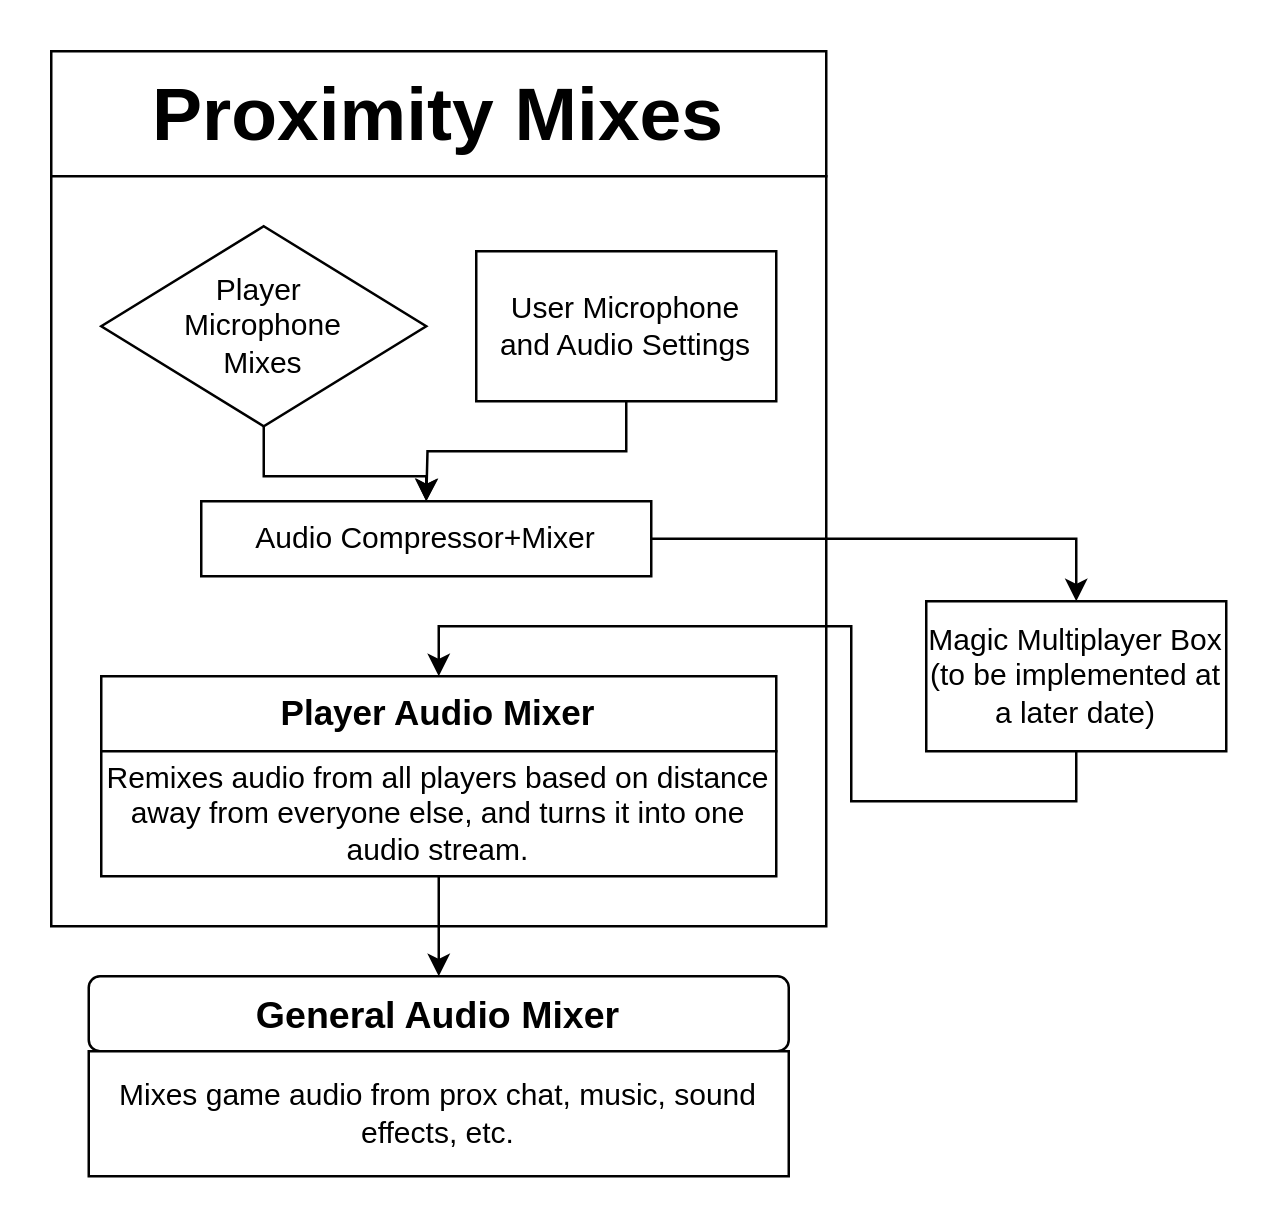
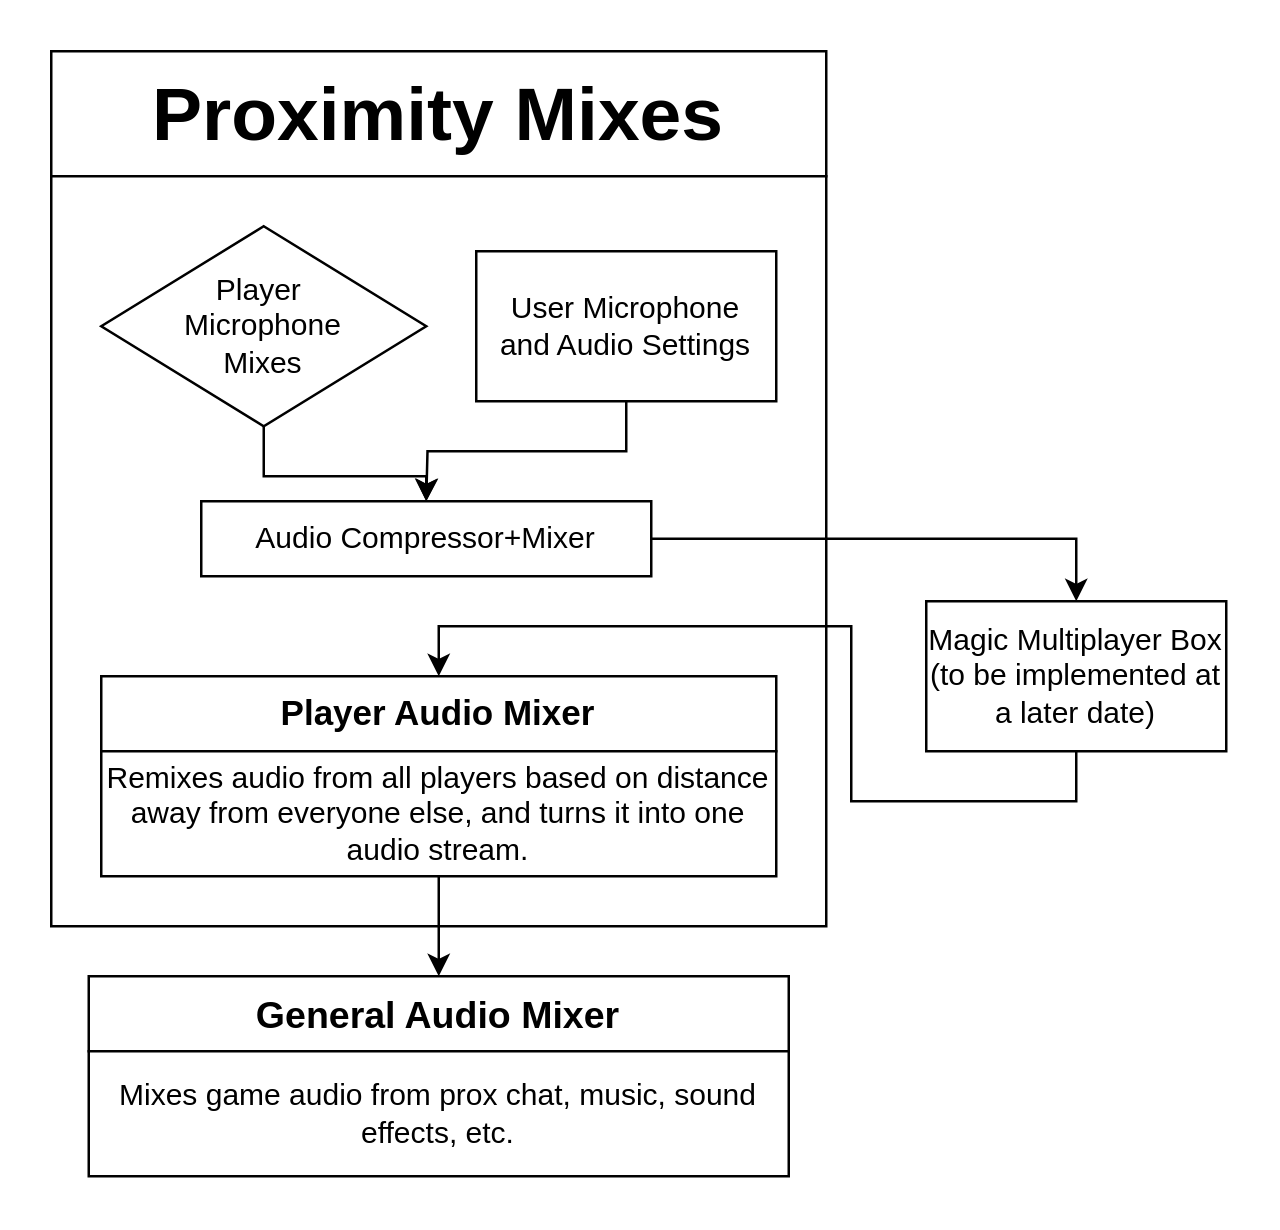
(439, 1014) -> (439, 1014)
